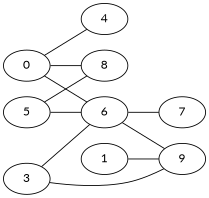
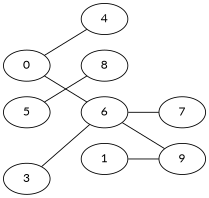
(66, 66) -> none
(66, 112) -> none
(108, 185) -> none
